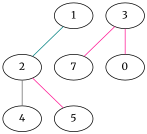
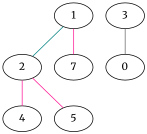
(100, 41) -> (74, 42)
(125, 42) -> (125, 42)
(22, 93) -> (22, 93)
